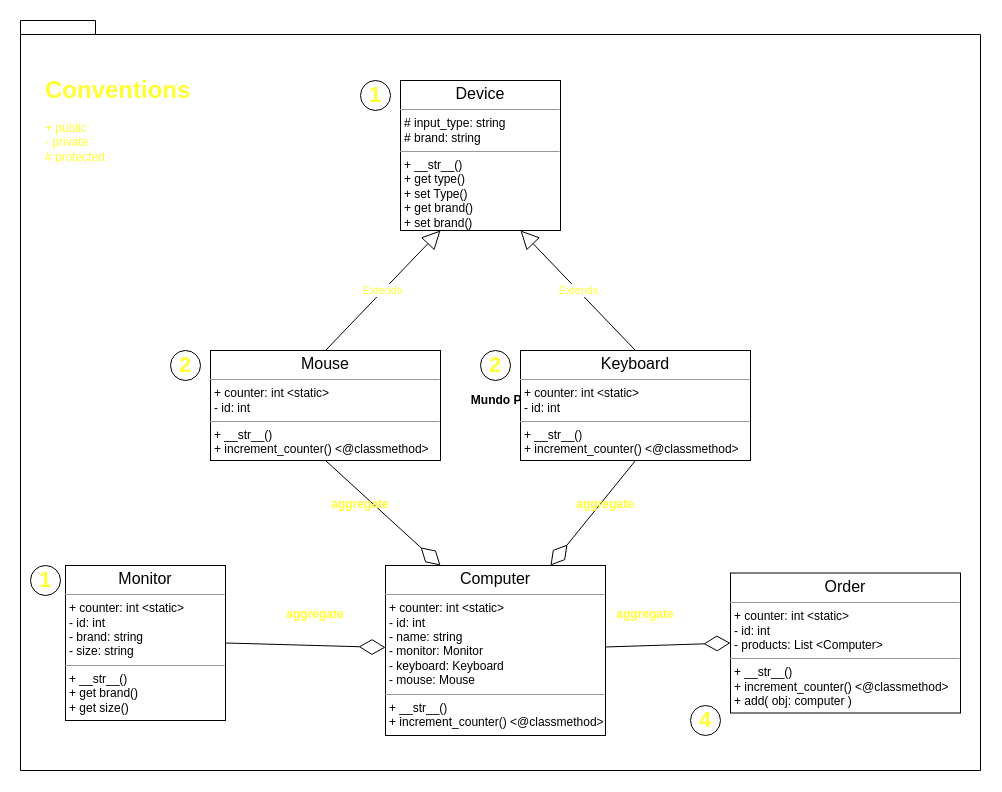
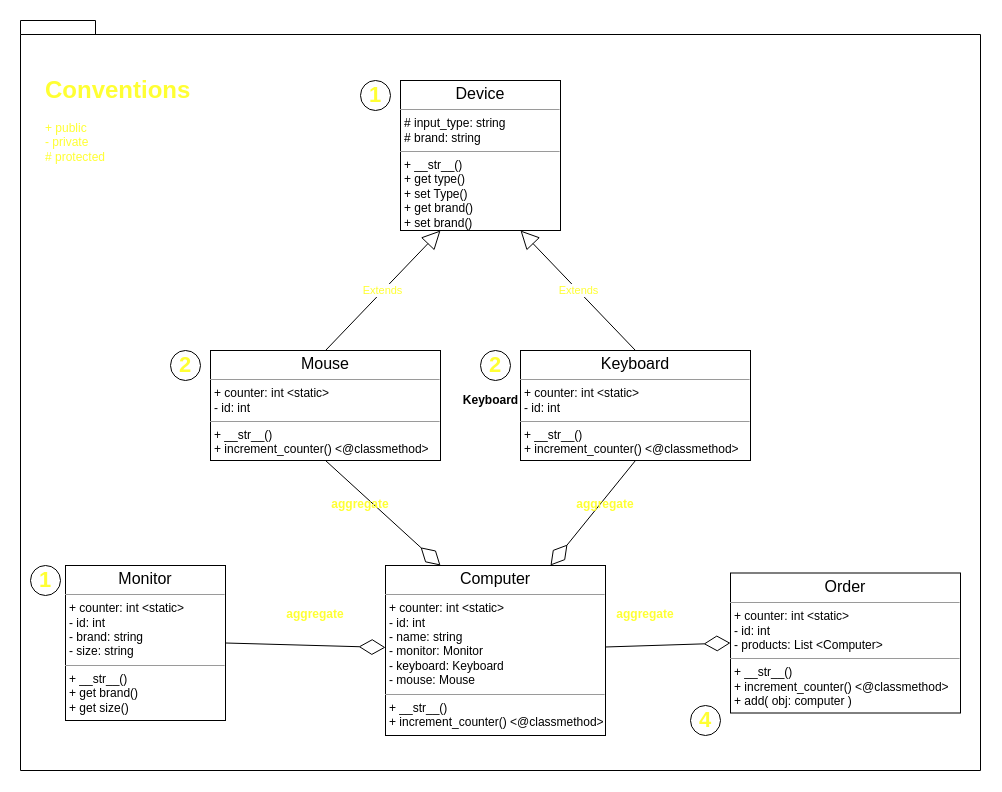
(501, 401) -> (501, 401)
